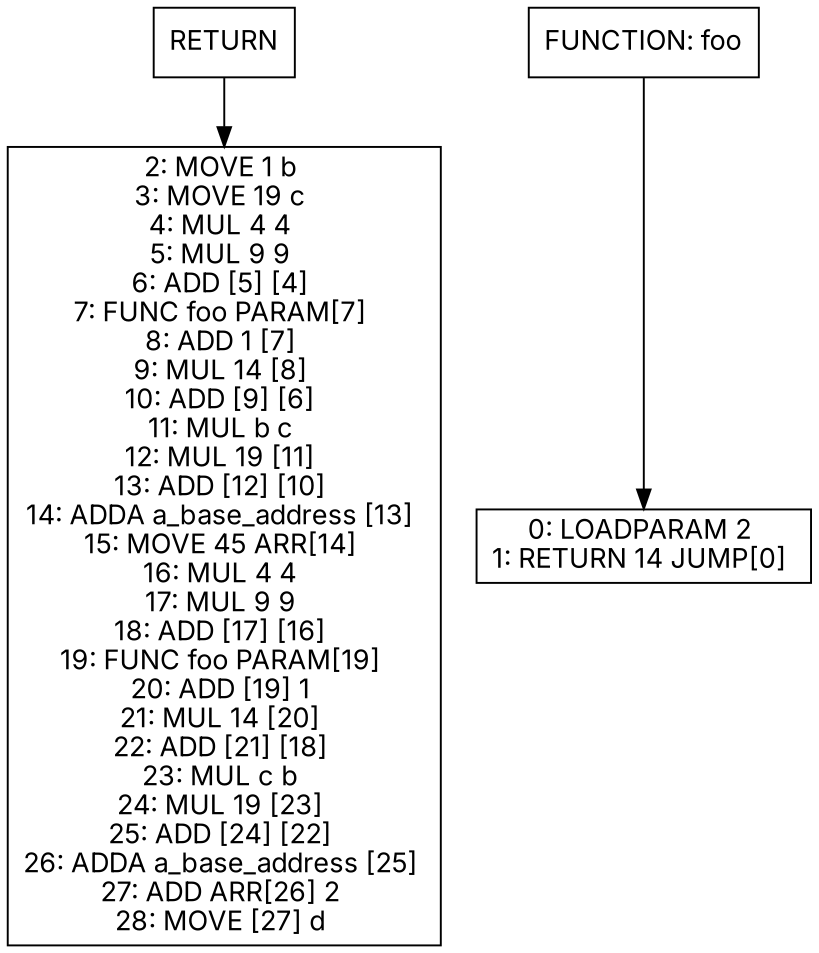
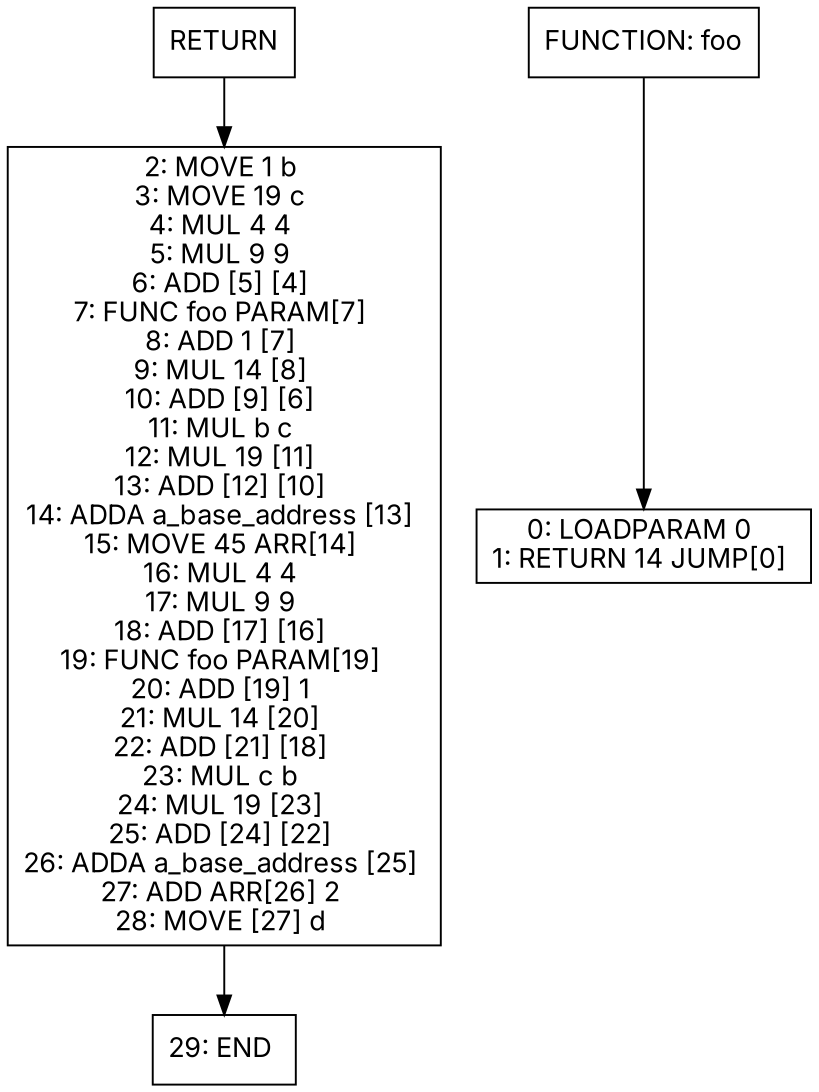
(644, 546) -> (644, 546)
none -> (224, 1050)
